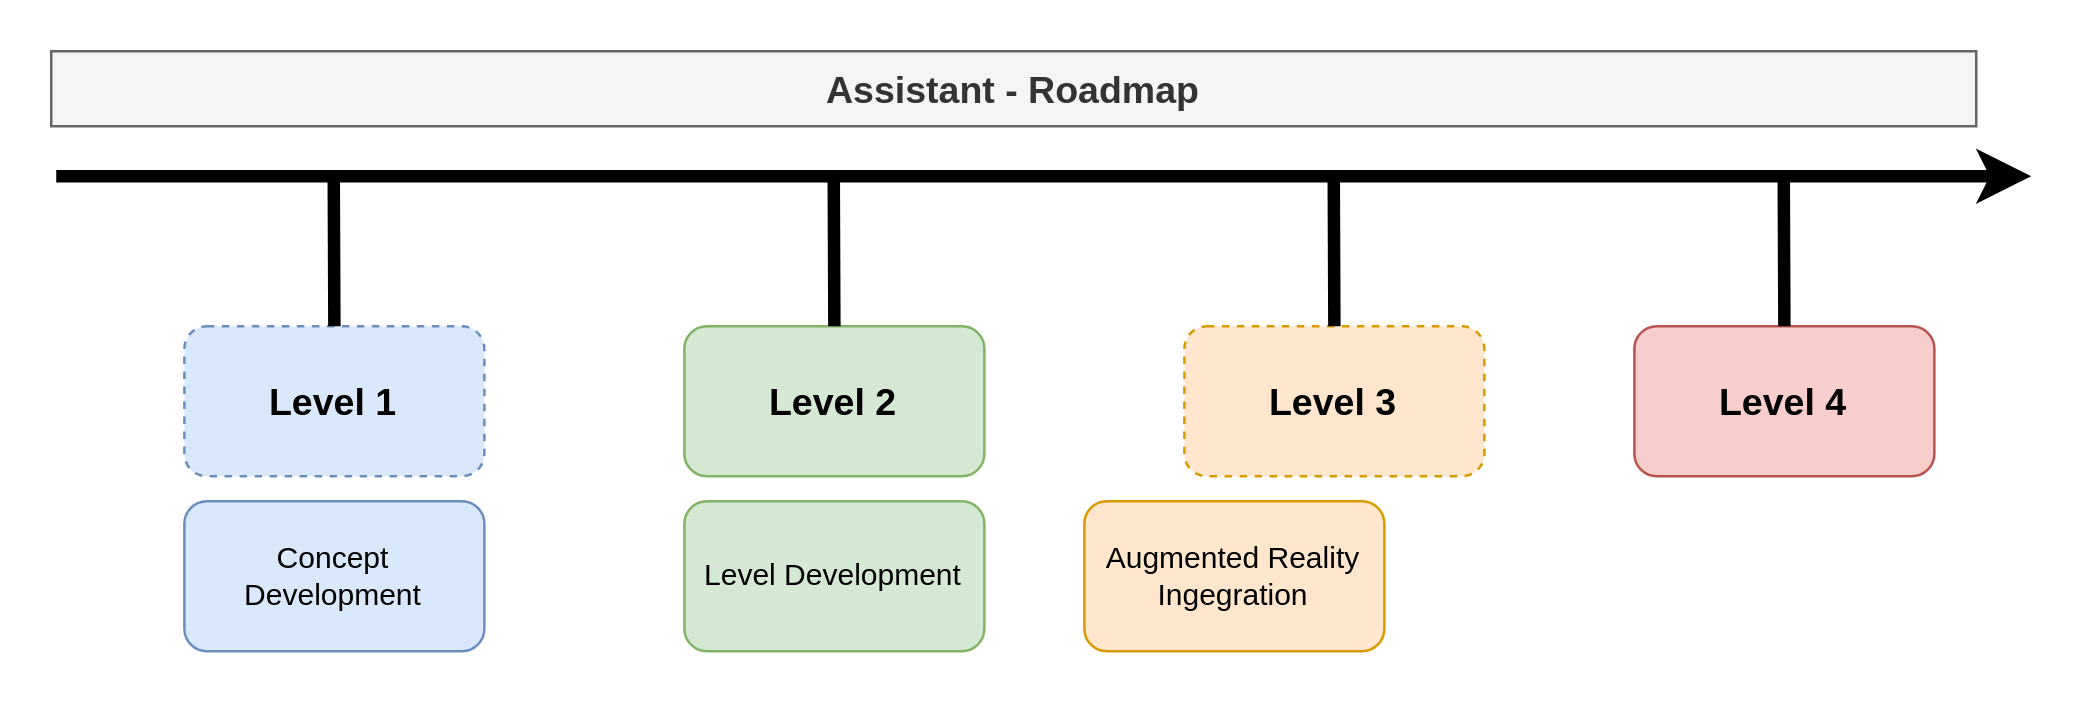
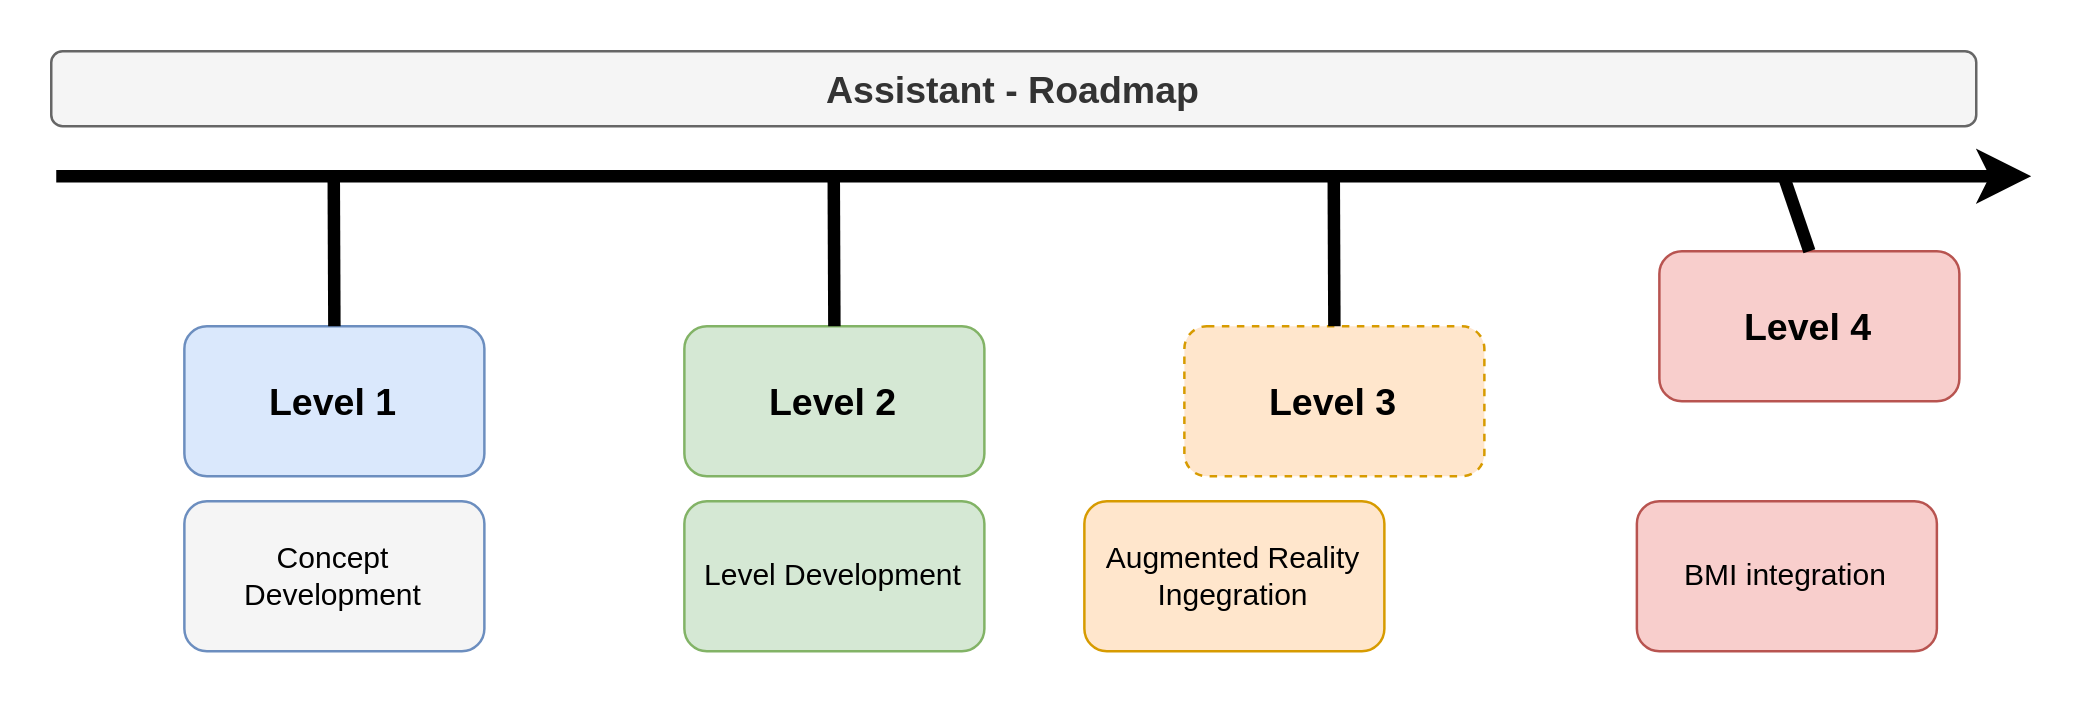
(1014, 89) -> (1014, 89)
(334, 401) -> (334, 401)
(1784, 401) -> (1809, 326)
(334, 576) -> (334, 576)
none -> (1787, 576)
